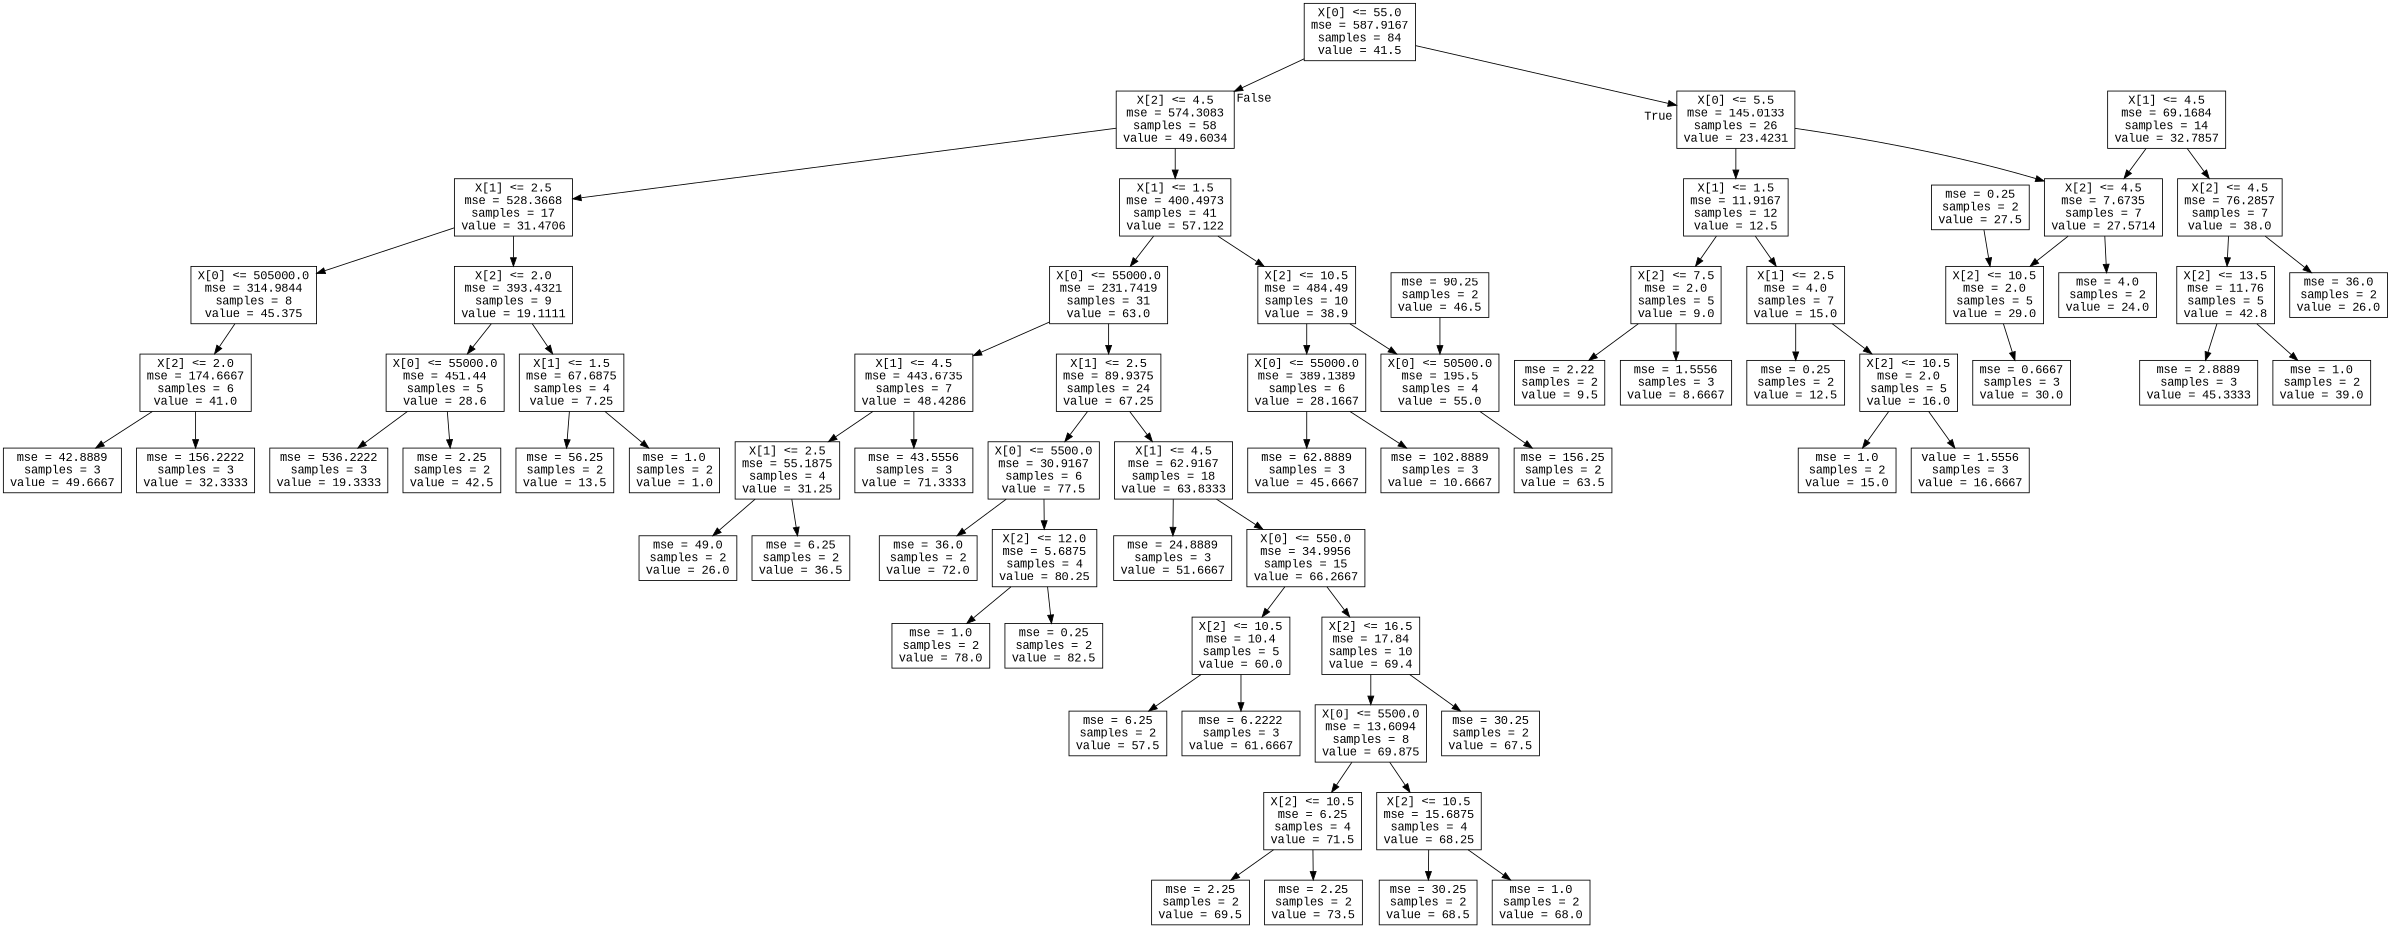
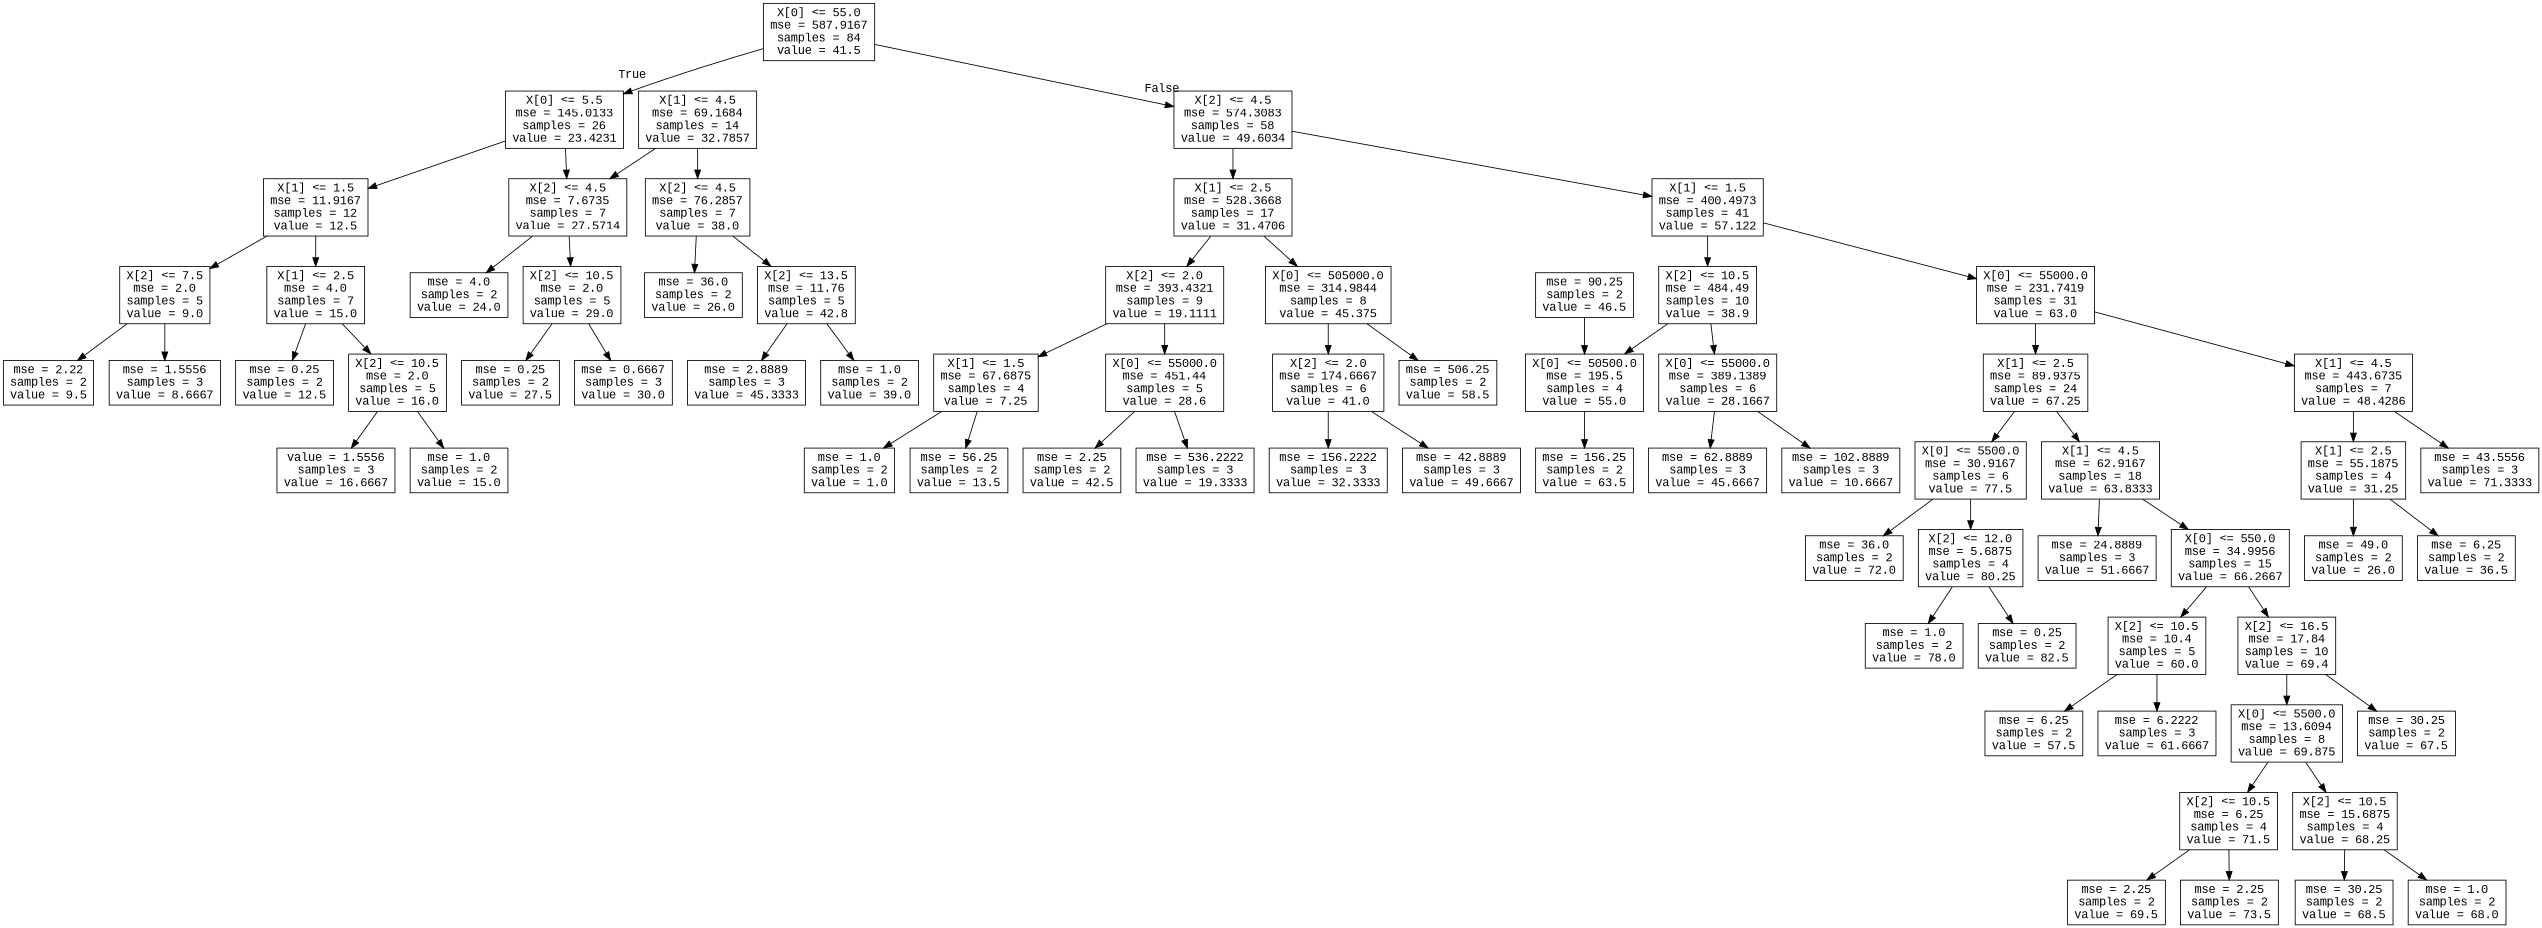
(1986, 244) -> (541, 339)
none -> (1448, 383)
